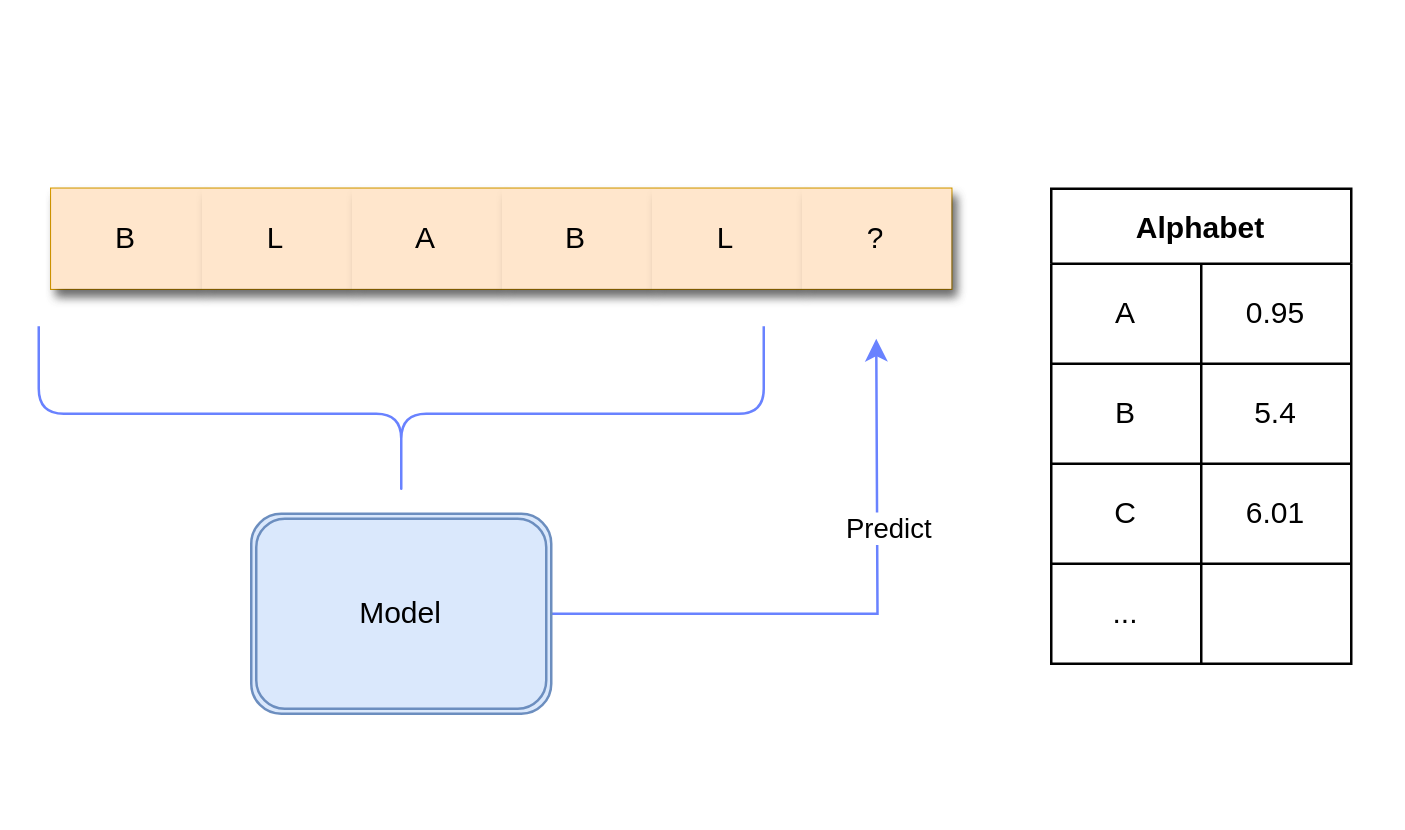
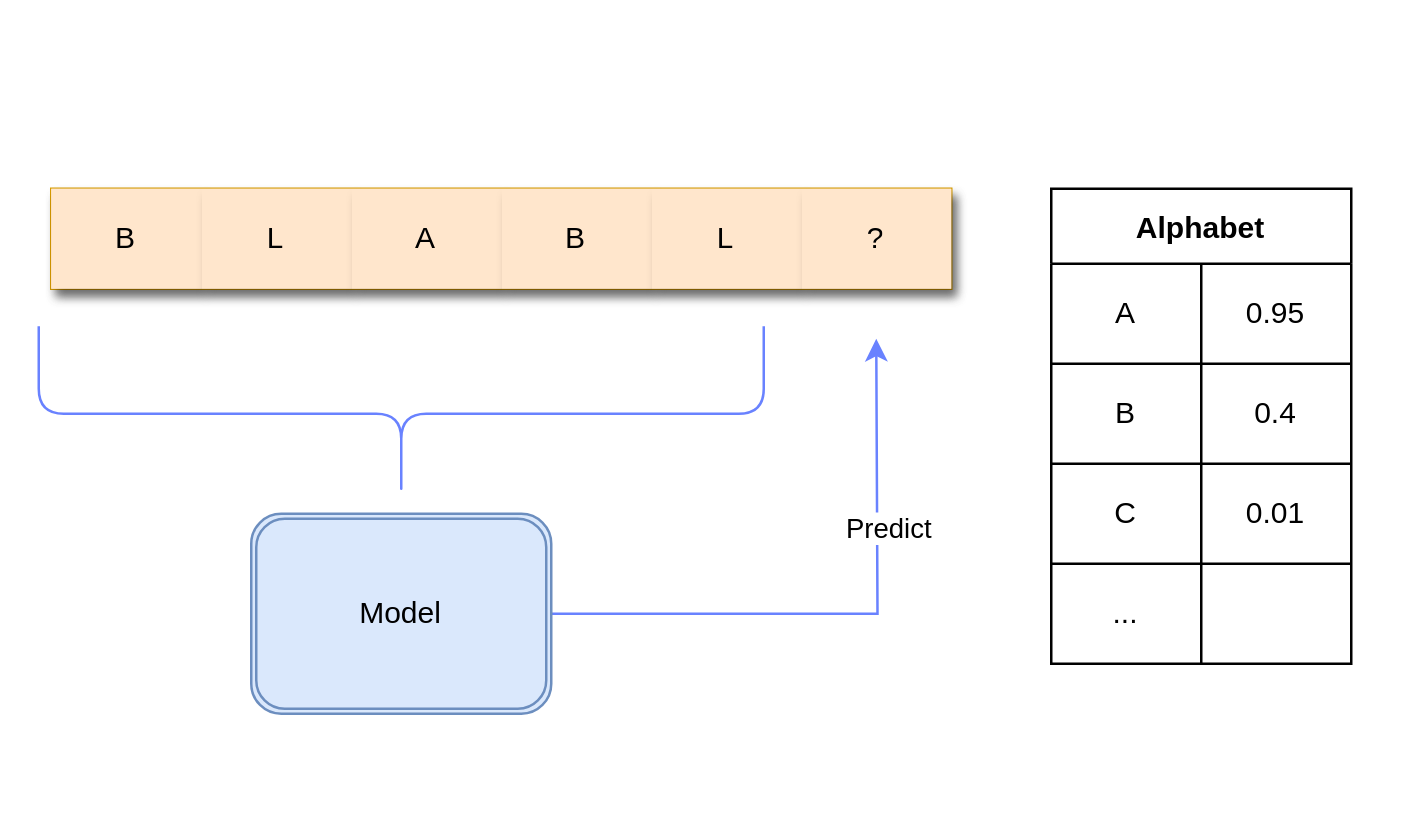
(1276, 414) -> (1276, 414)
(1276, 514) -> (1276, 514)
